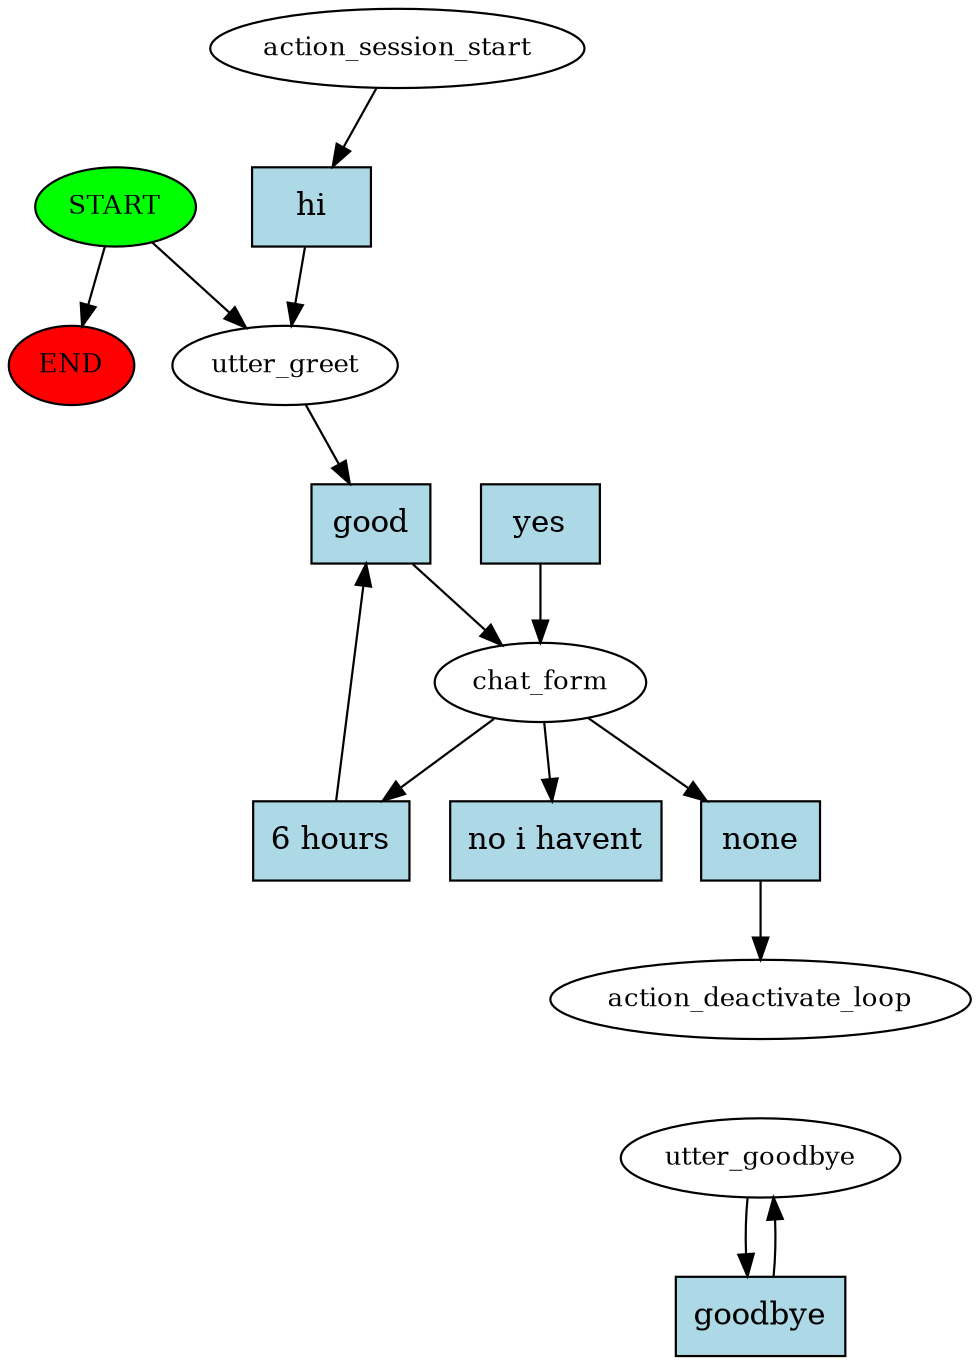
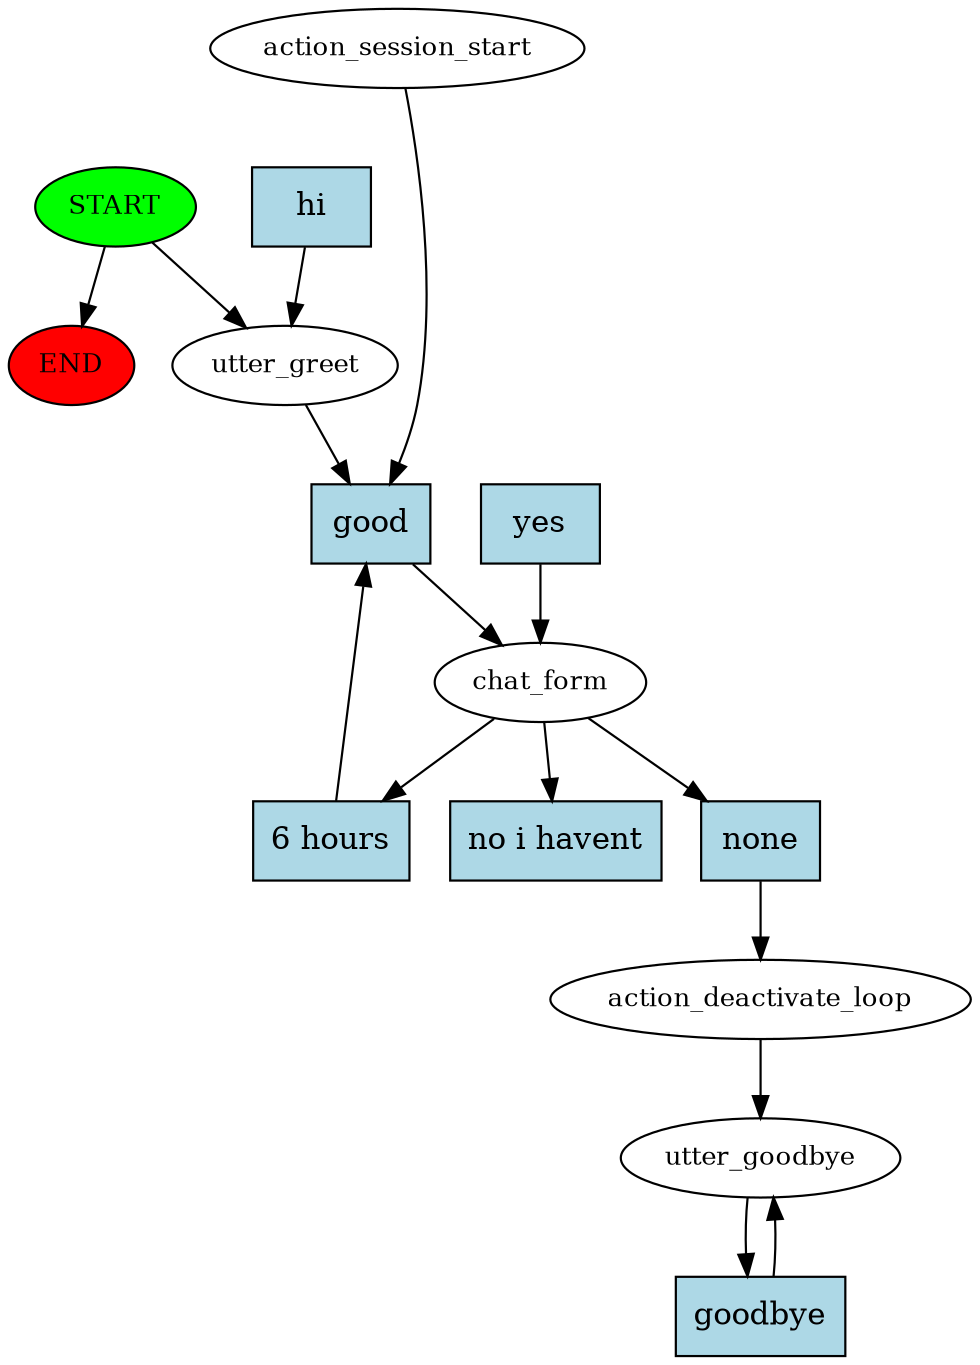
(360, 117) -> (426, 277)
none -> (761, 1068)
